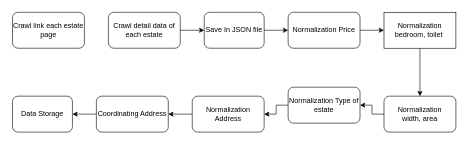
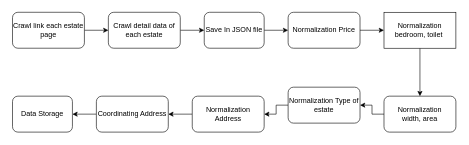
none -> (102, 30)
